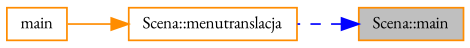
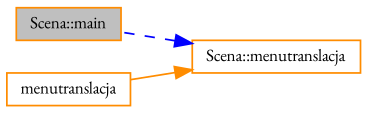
(37, 24) -> (69, 89)
(319, 24) -> (148, 36)
